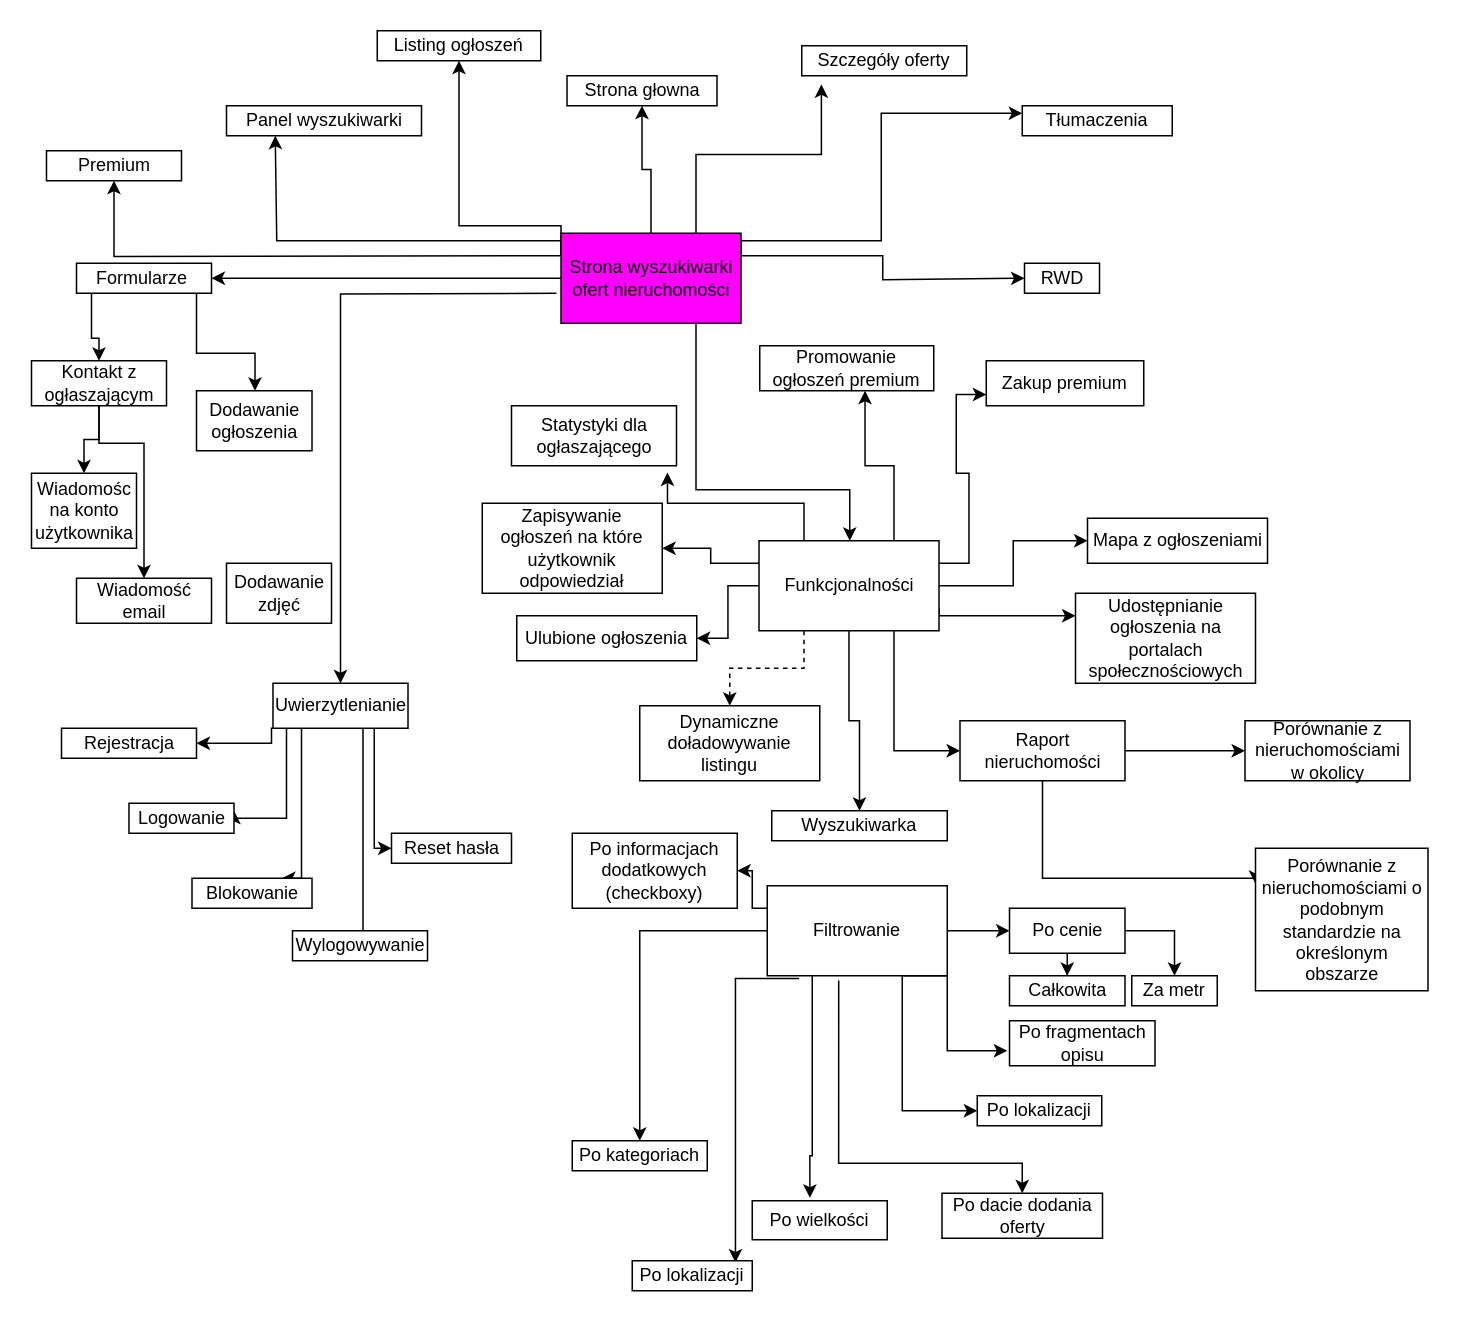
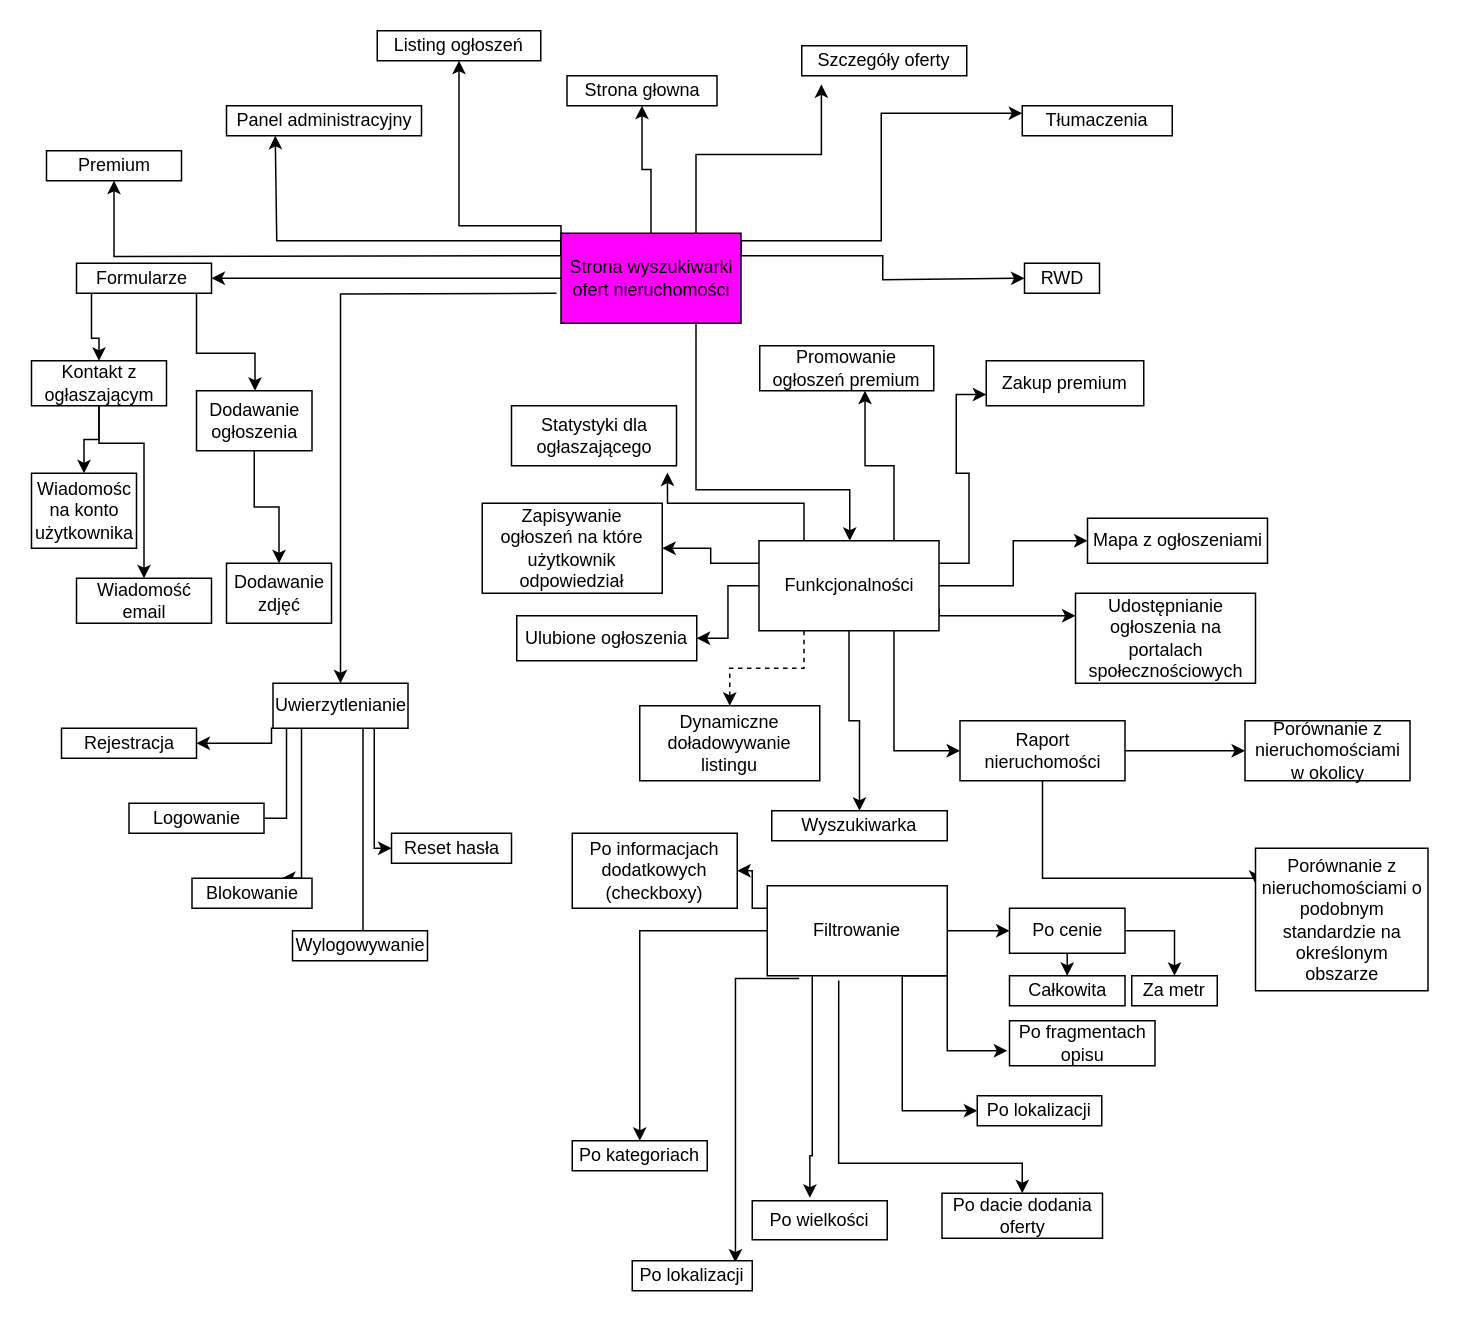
(325, 121) -> (325, 121)
none -> (261, 507)
(182, 818) -> (197, 818)
